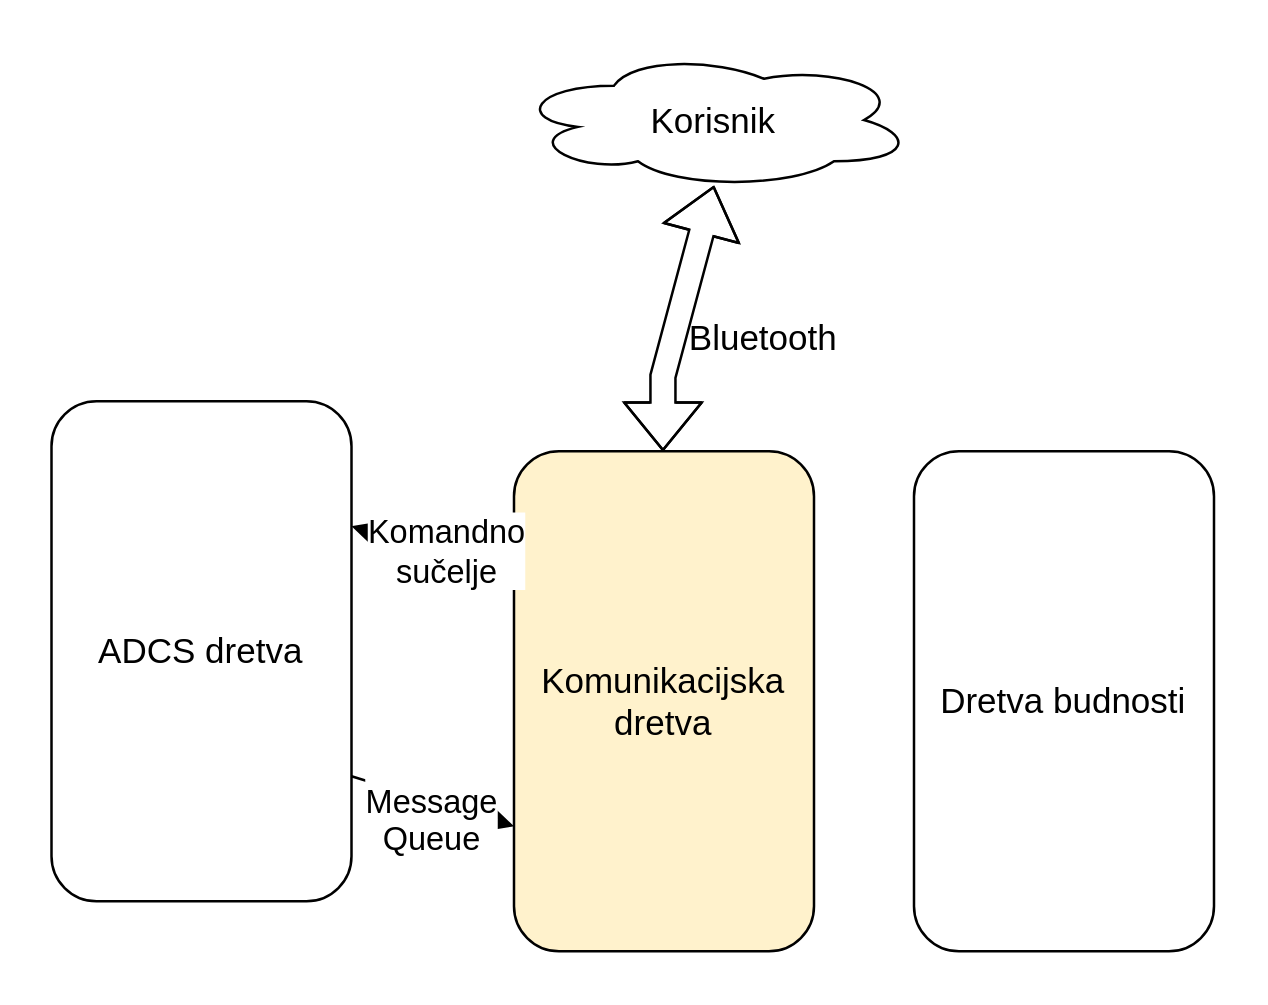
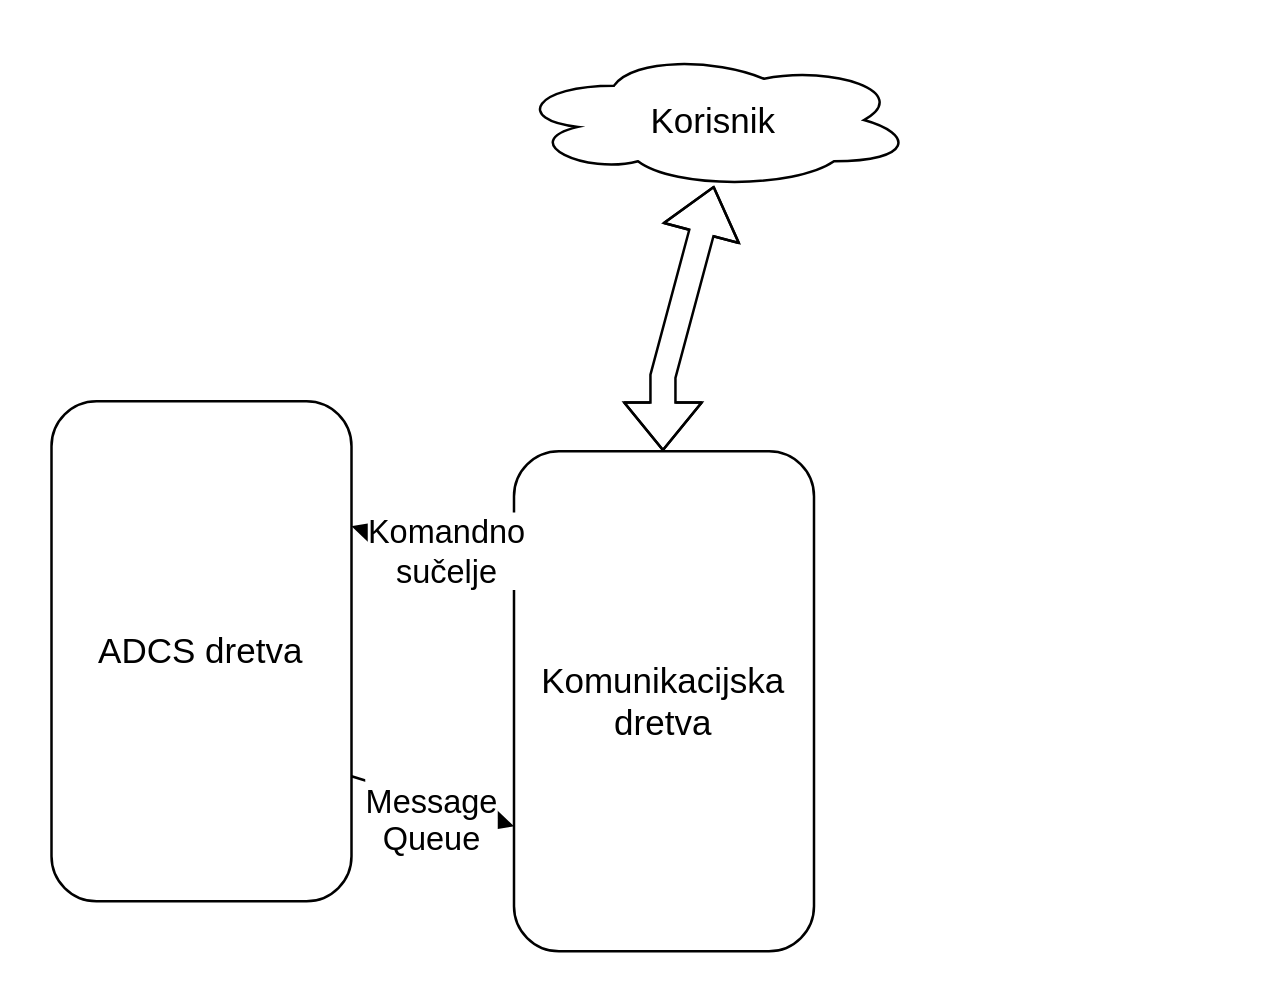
(764, 339) -> none
(664, 701) -> (664, 701)
(1064, 701) -> none
